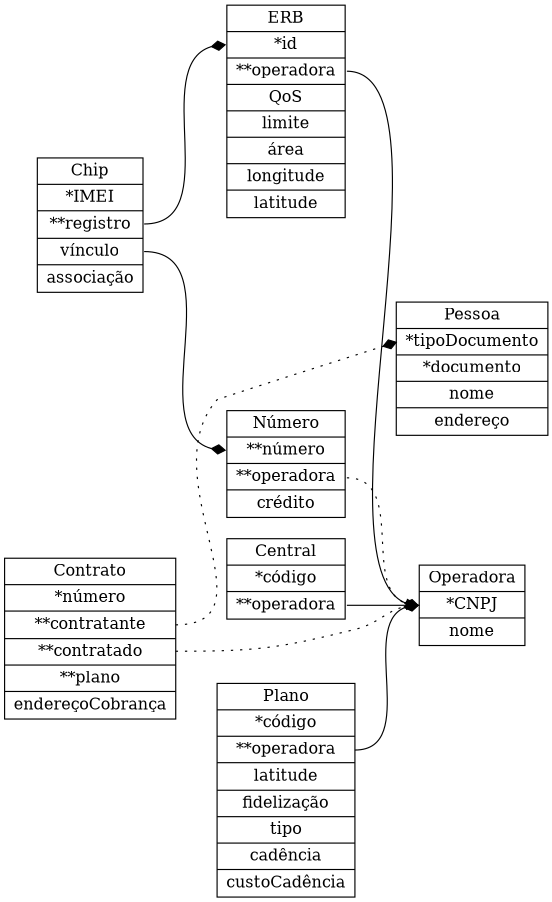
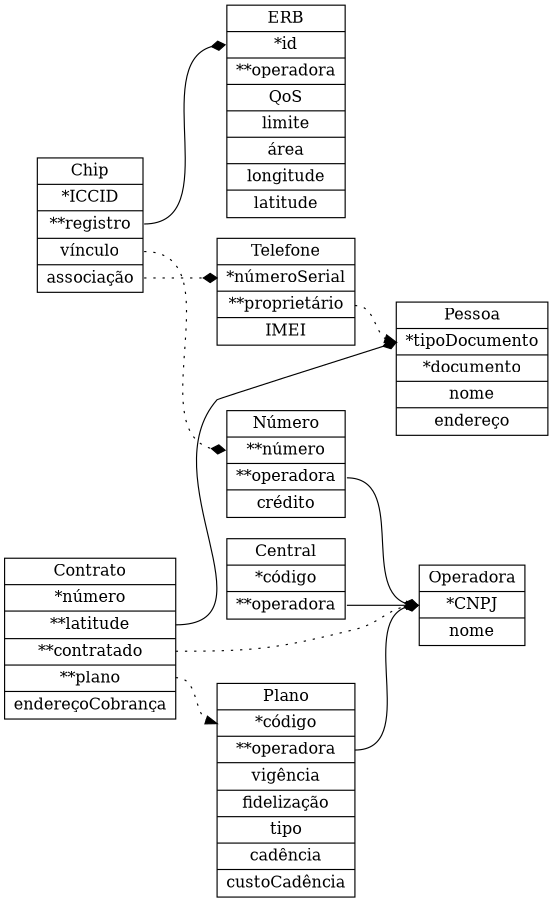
(90, 197) -> (90, 197)
none -> (286, 292)
(383, 333) -> none
(185, 344) -> (185, 344)
(203, 427) -> (203, 427)
(382, 535) -> (382, 535)
(90, 624) -> (90, 624)
none -> (195, 695)
(286, 776) -> (286, 776)
